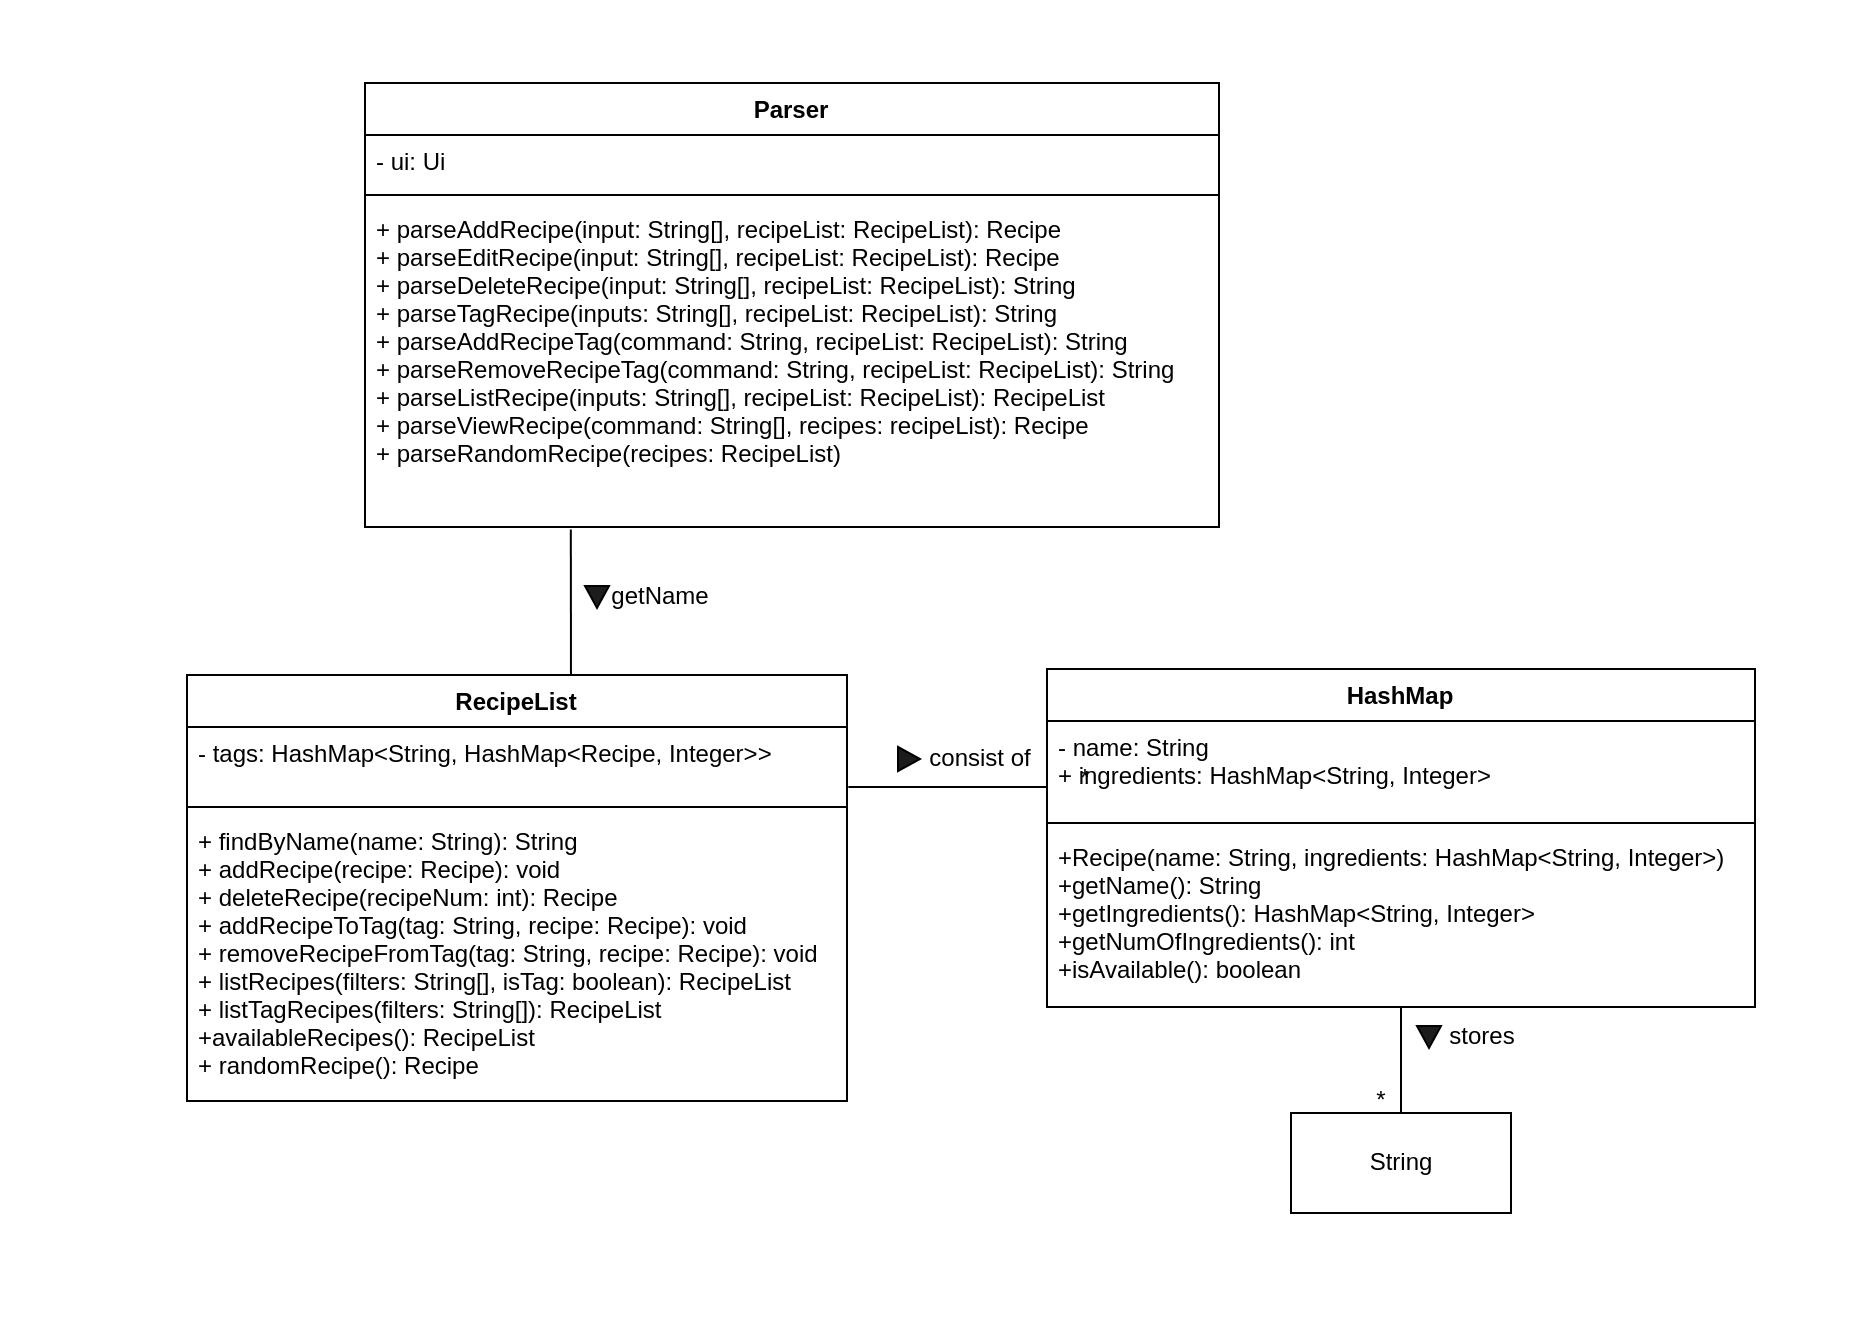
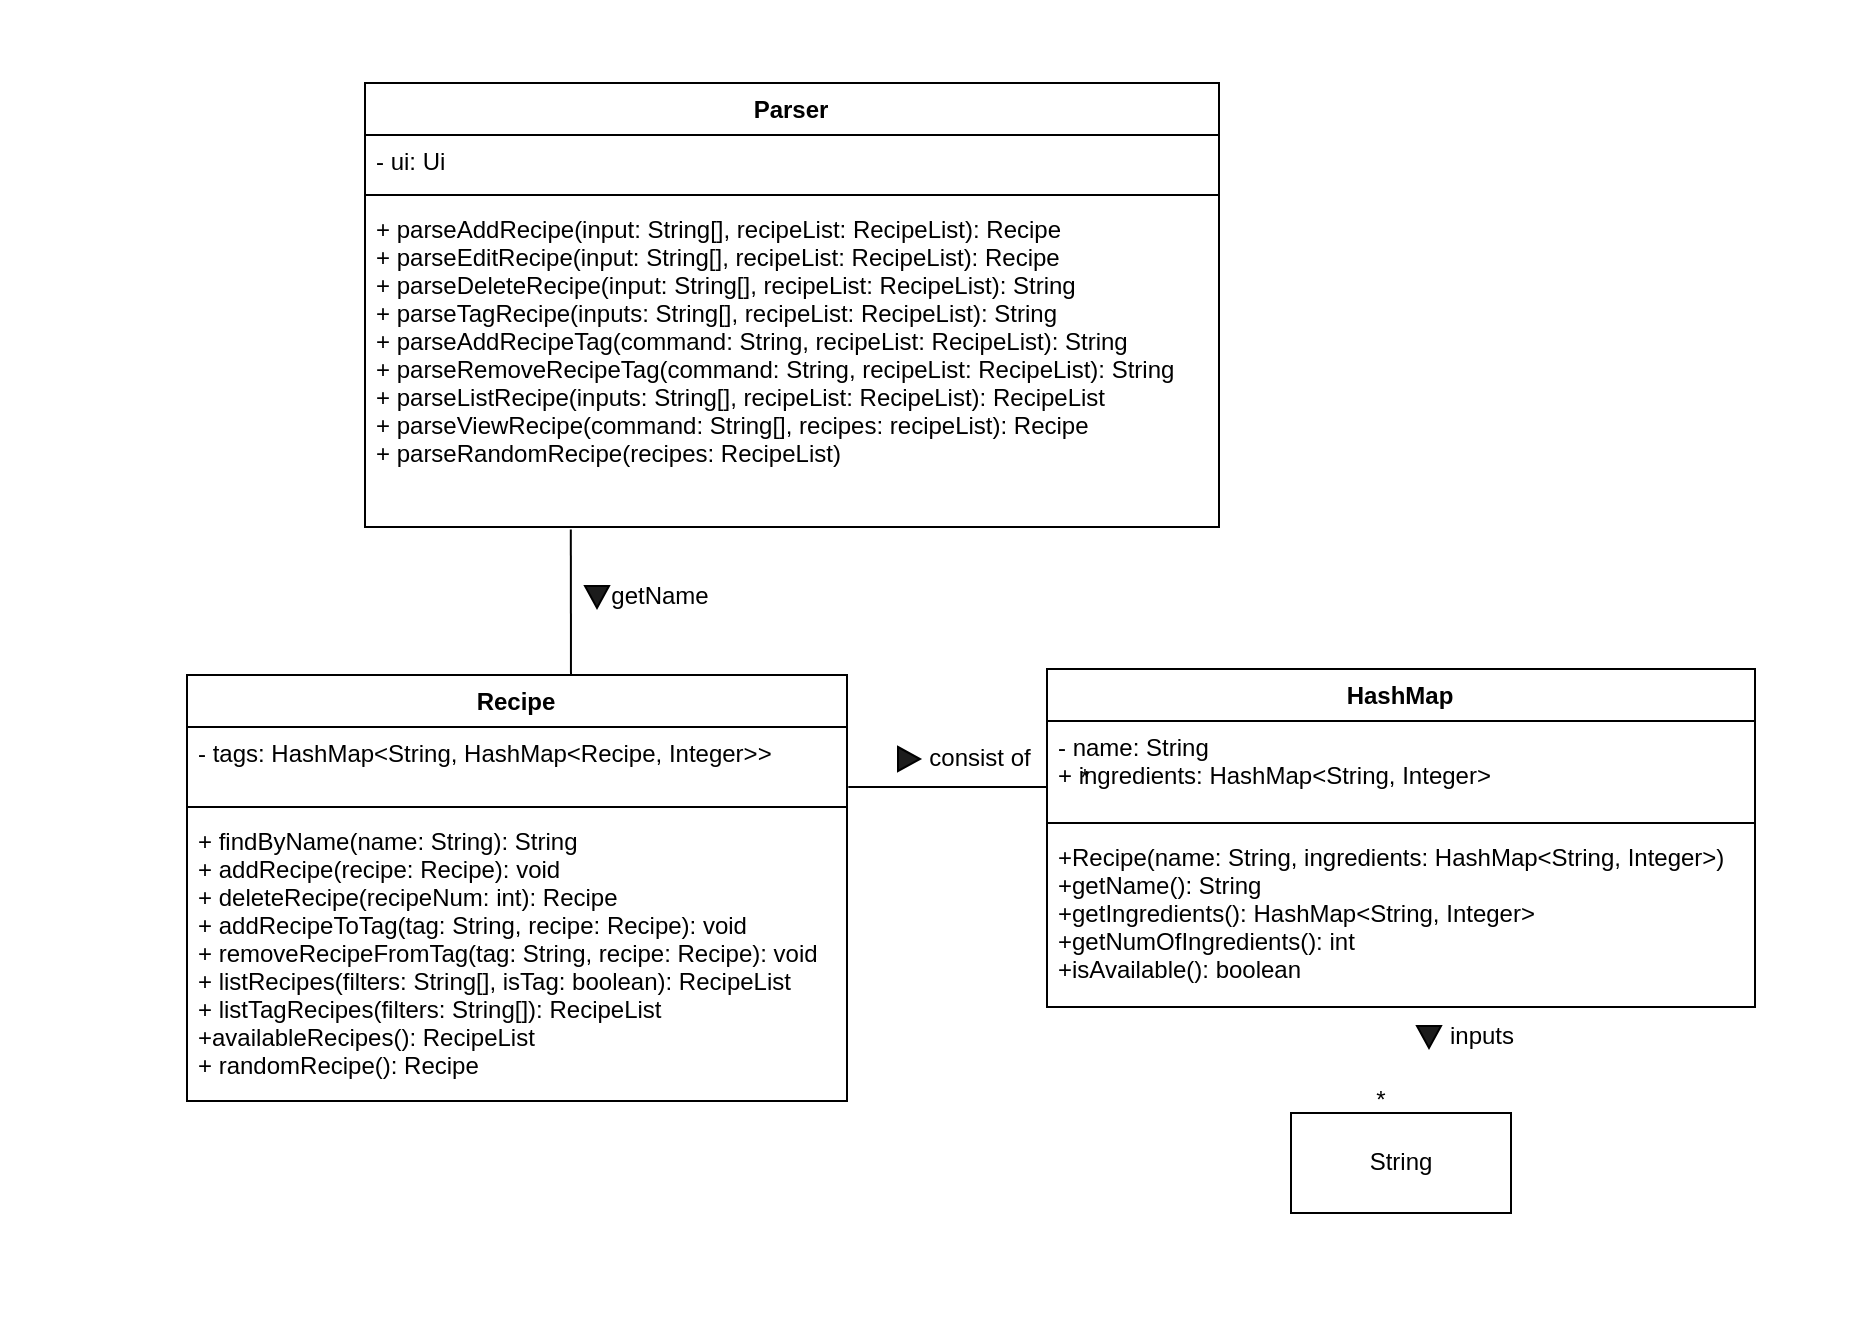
(516, 702) -> (516, 702)
(1483, 1037) -> (1483, 1037)
(1401, 1062) -> none
